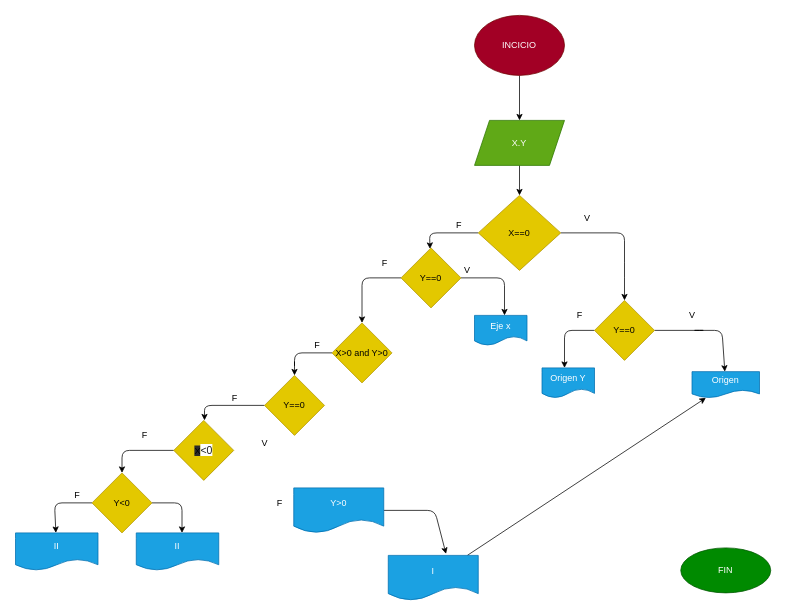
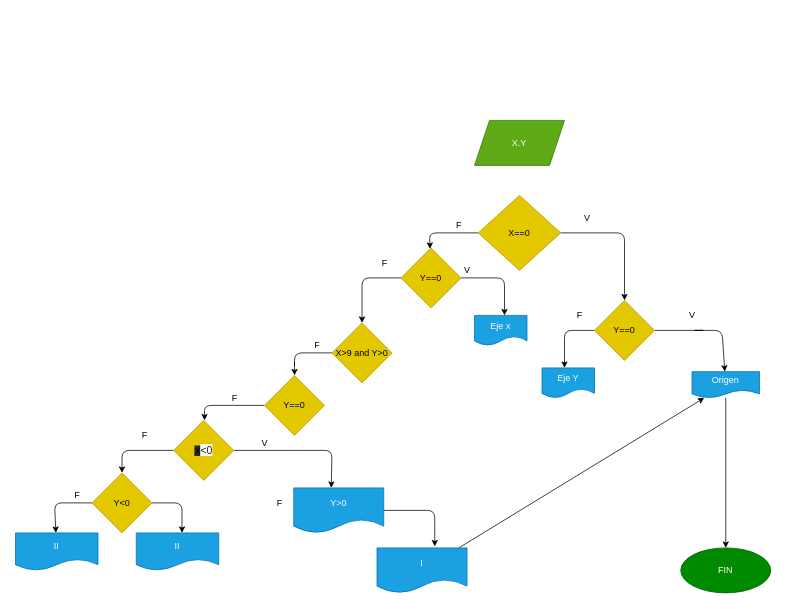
(519, 45) -> none
(519, 95) -> none
(519, 177) -> none
(362, 353) -> (362, 353)
(568, 378) -> (568, 378)
none -> (297, 450)
none -> (726, 470)
(433, 578) -> (422, 570)
